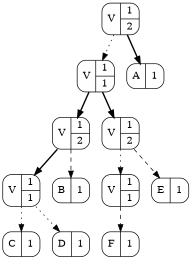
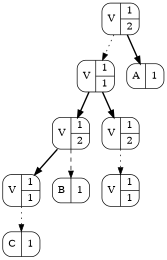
(170, 190) -> none
(71, 244) -> none
(121, 244) -> none
